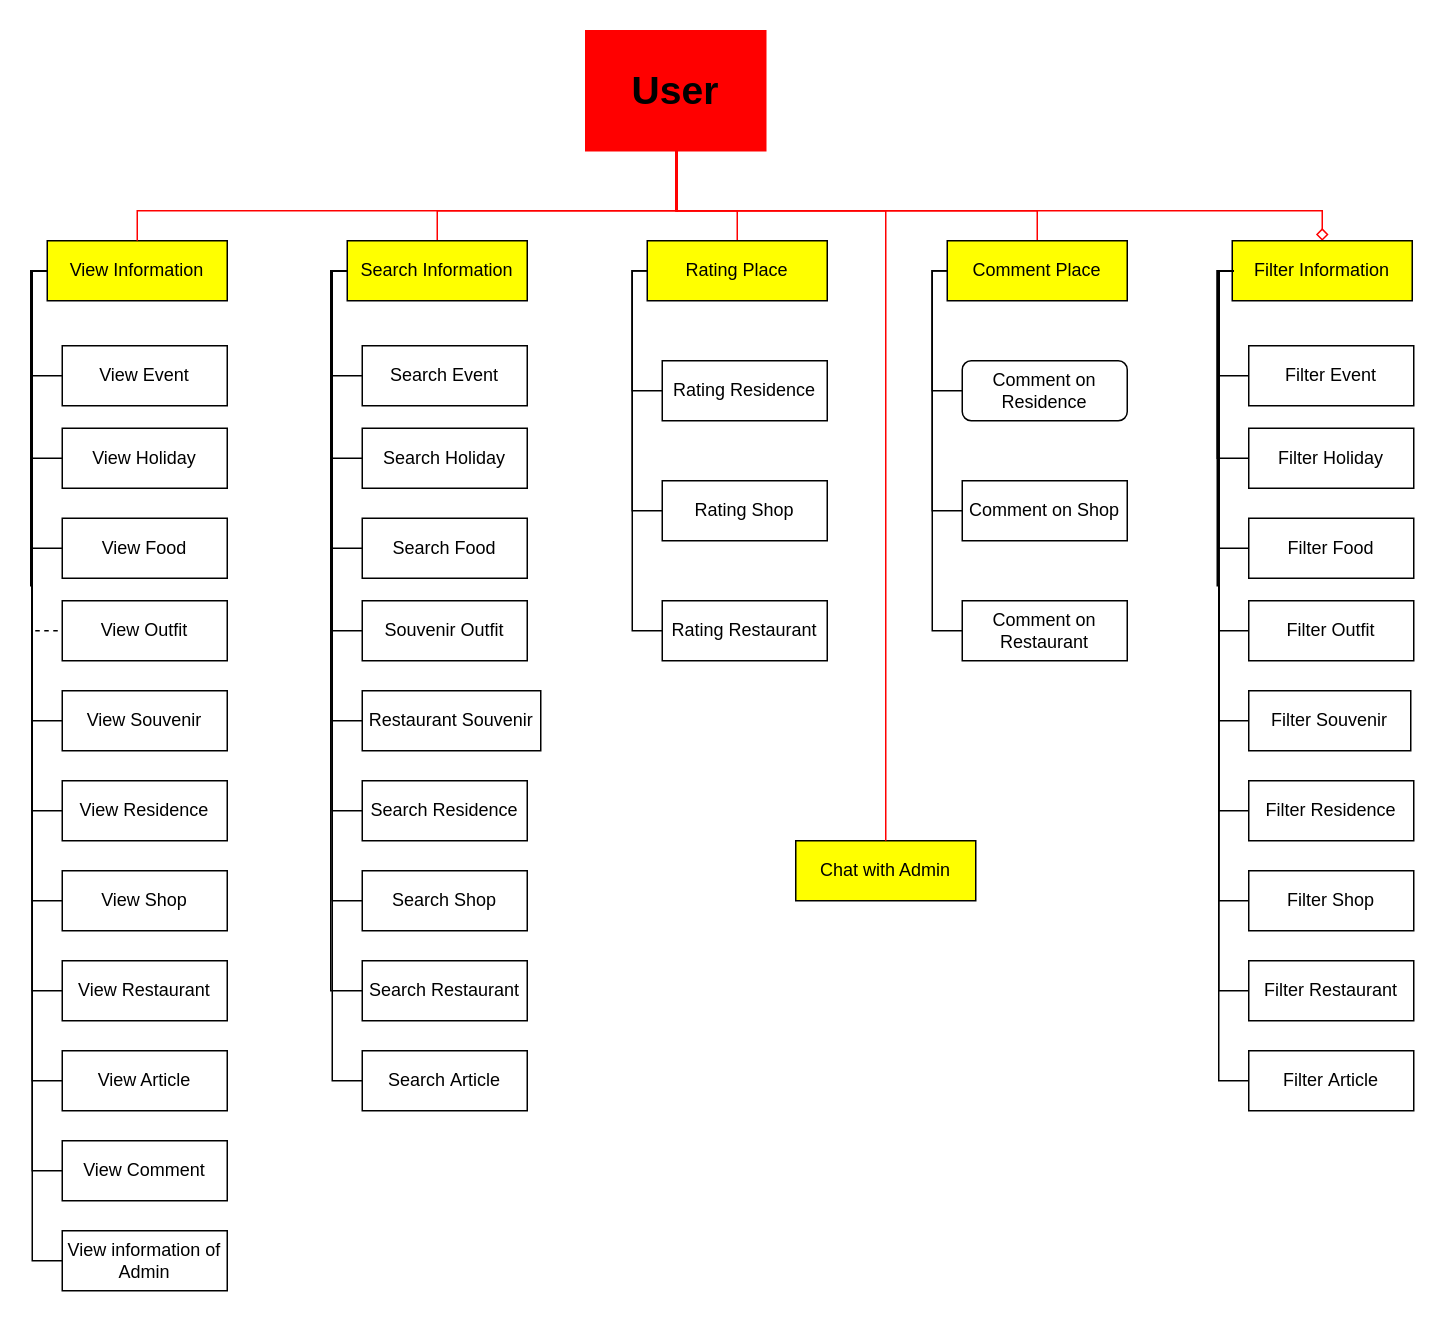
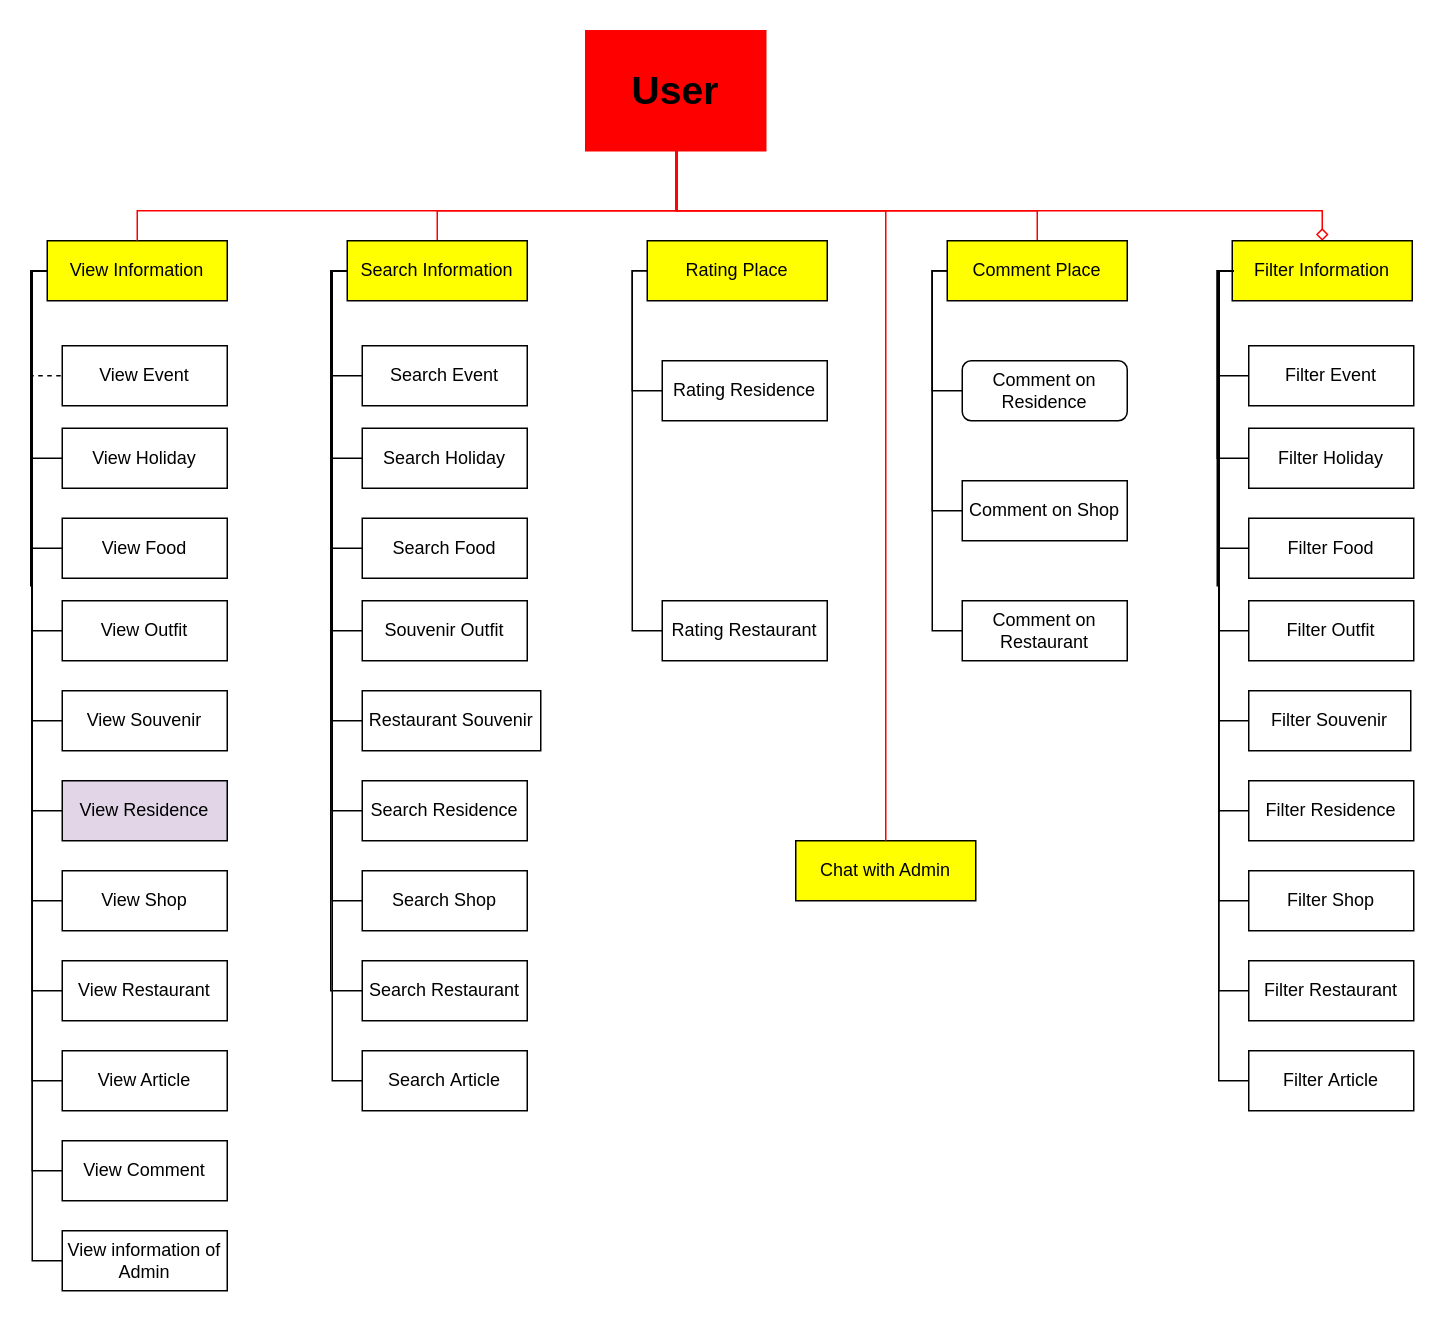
(737, 227) -> none
(46, 376) -> (46, 376)
(648, 511) -> none
(745, 511) -> none
(48, 631) -> (48, 631)
(145, 811) -> (145, 811)
